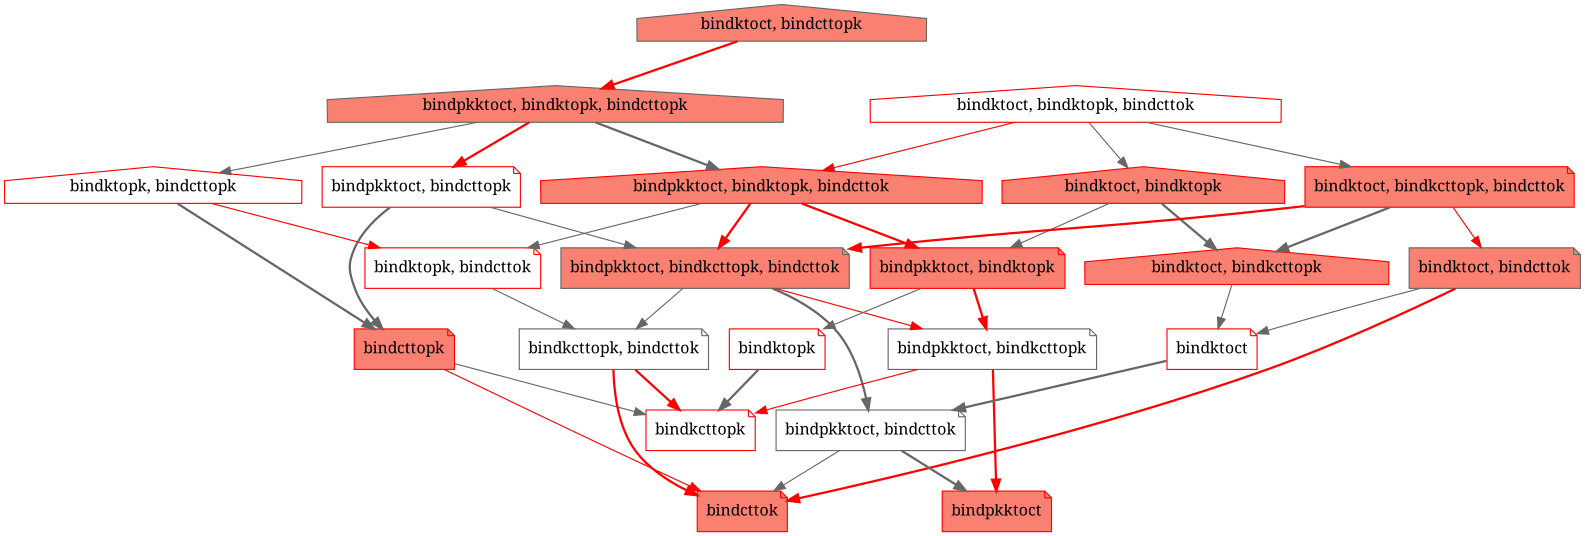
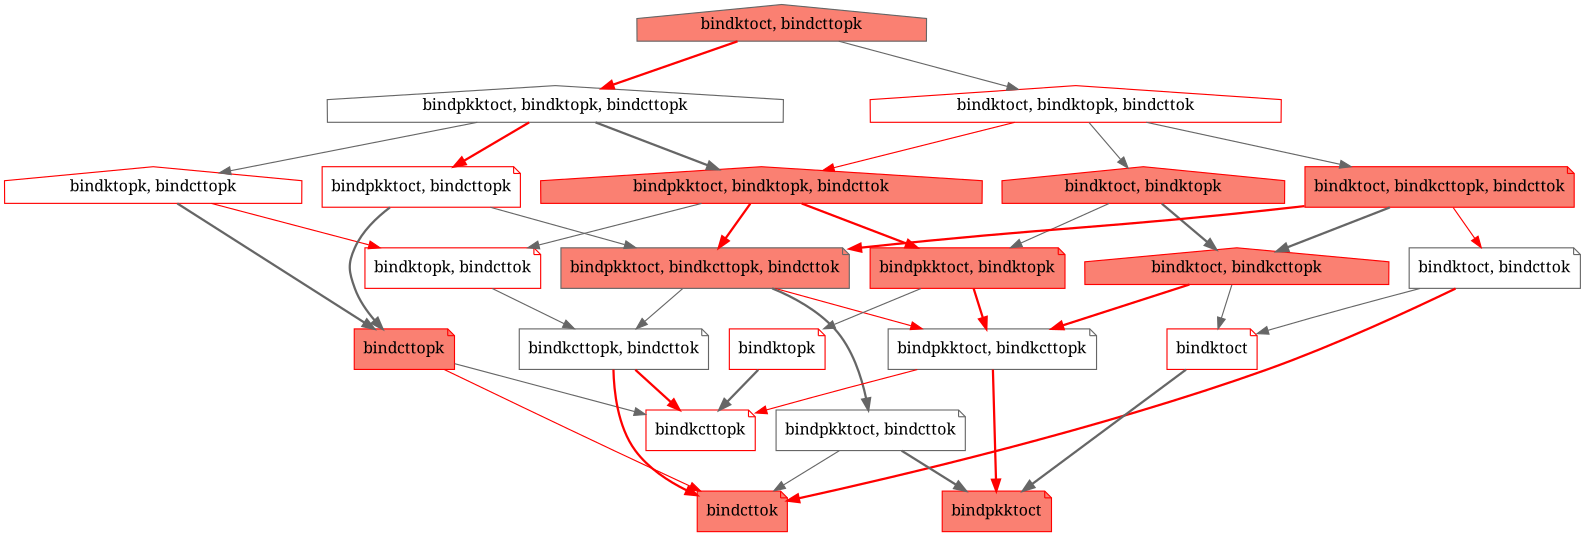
none -> (923, 64)
(555, 106) -> (555, 106)
(1495, 268) -> (1495, 268)
none -> (1126, 305)
(1066, 384) -> (1105, 430)
